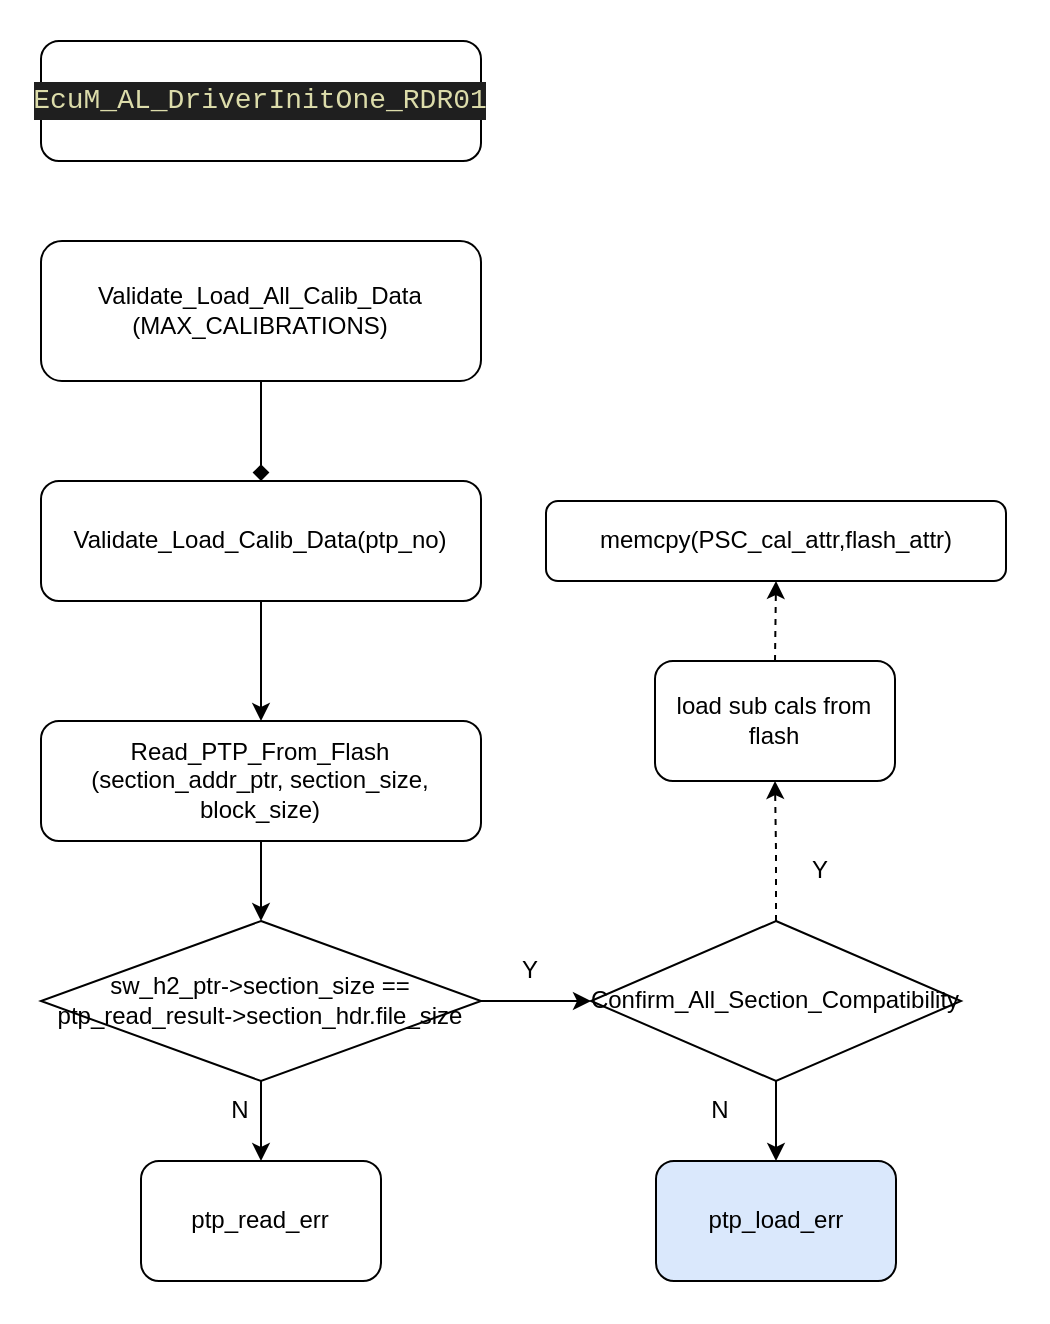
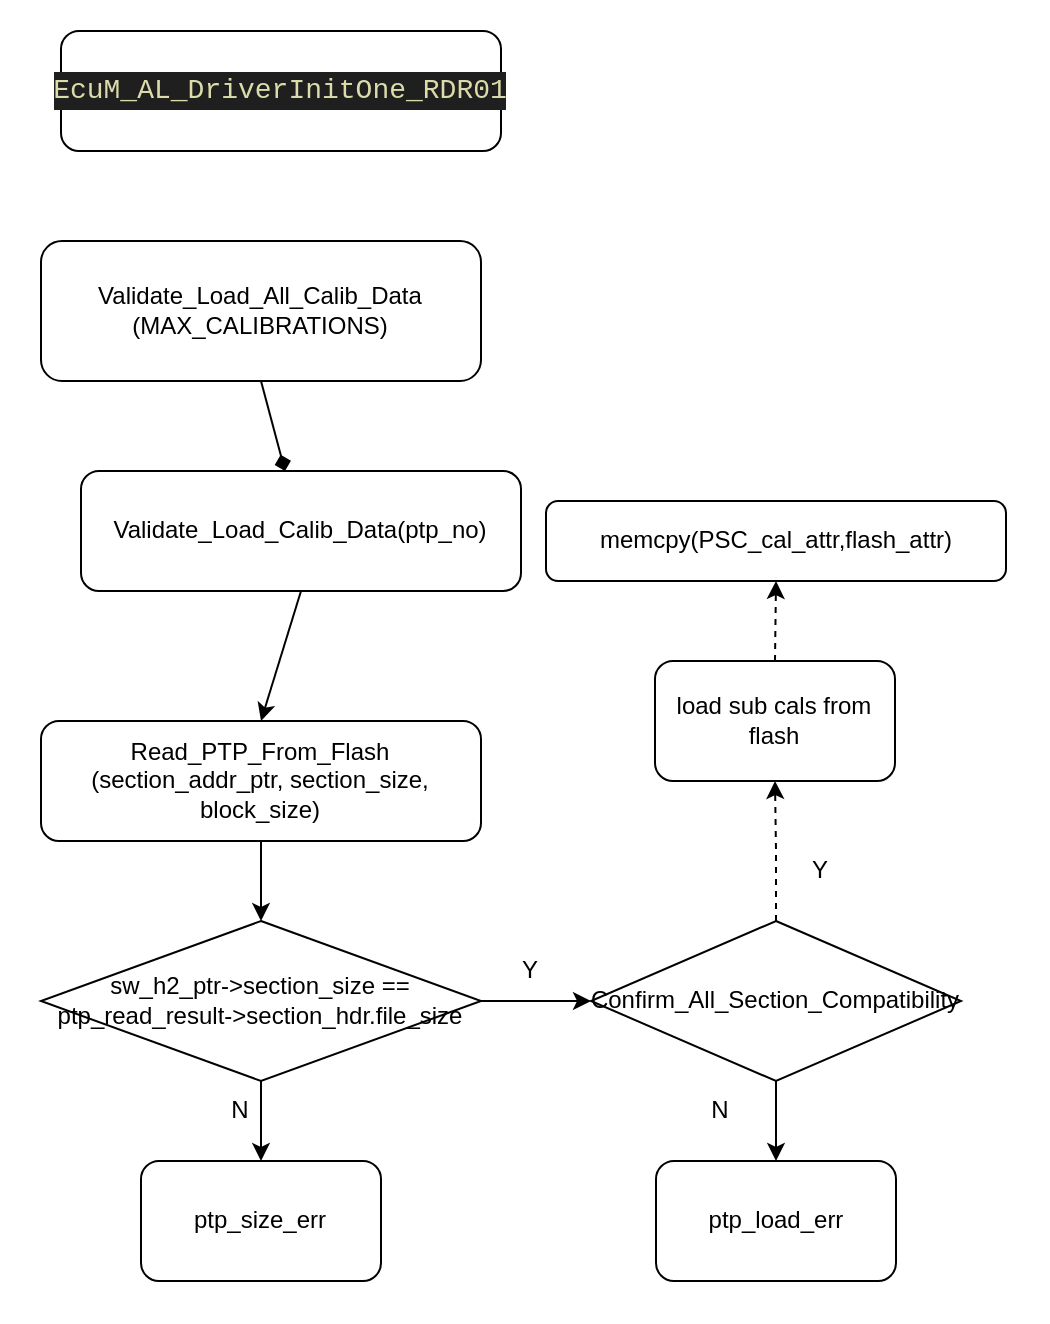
(261, 101) -> (281, 91)
(261, 541) -> (301, 531)
(261, 1221) -> (261, 1221)
(776, 1221) -> (776, 1221)
